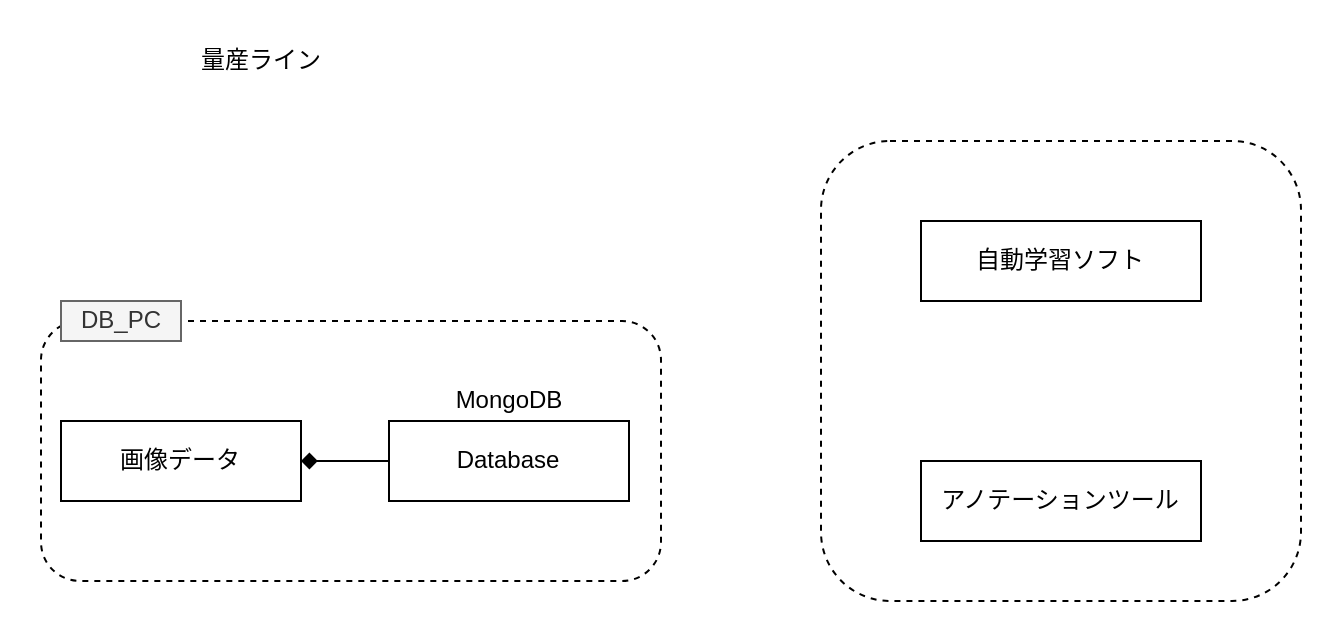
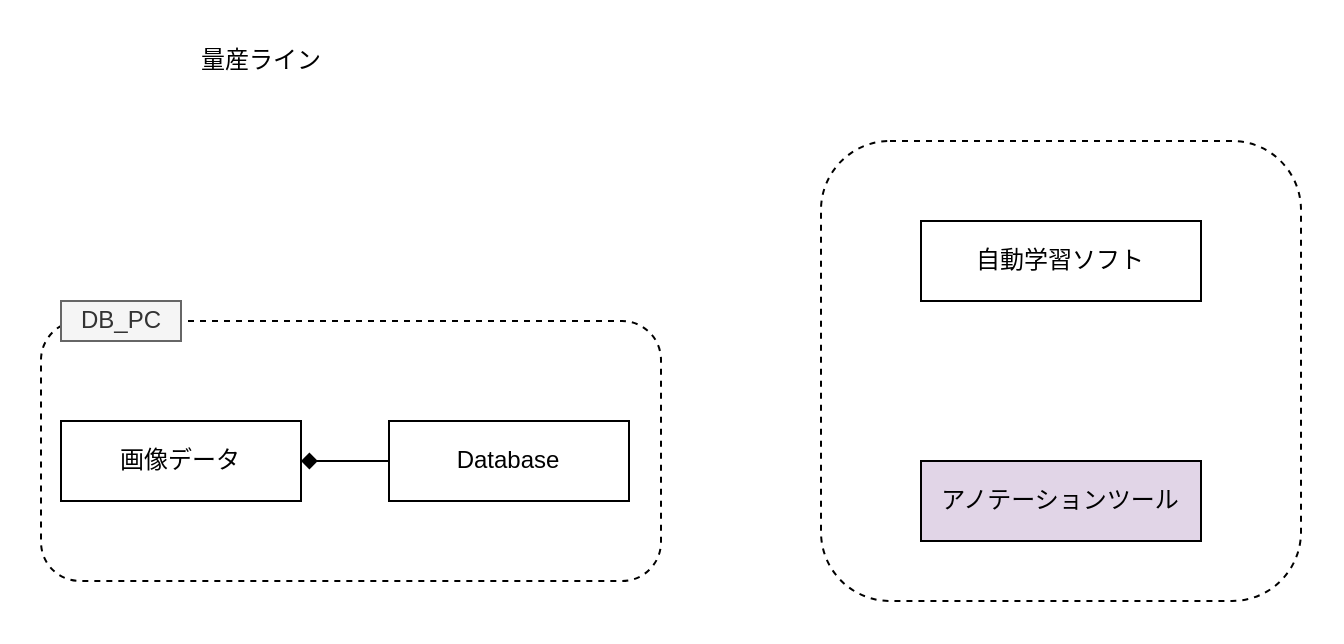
(509, 401) -> none
(1061, 501) -> (1061, 501)
